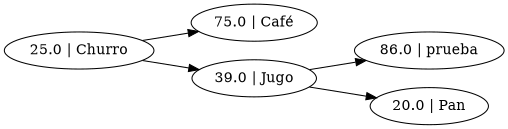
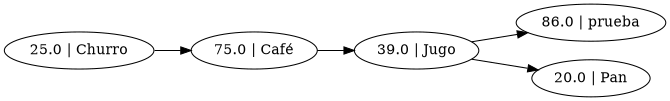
(166, 64) -> (331, 50)
